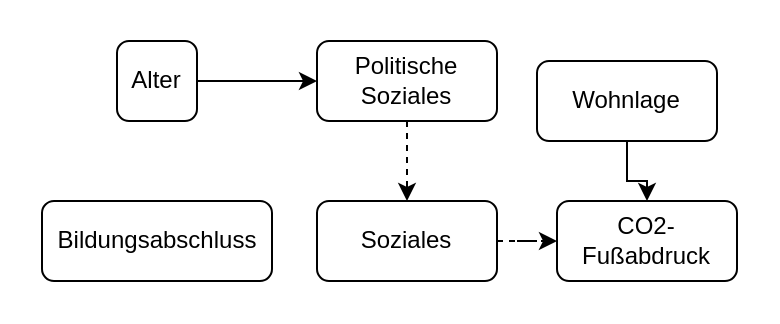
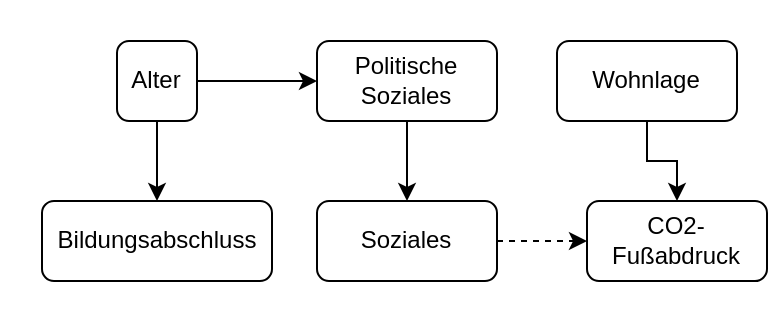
(627, 101) -> (647, 81)
(407, 153) -> (407, 153)
none -> (157, 154)
(647, 241) -> (677, 241)
